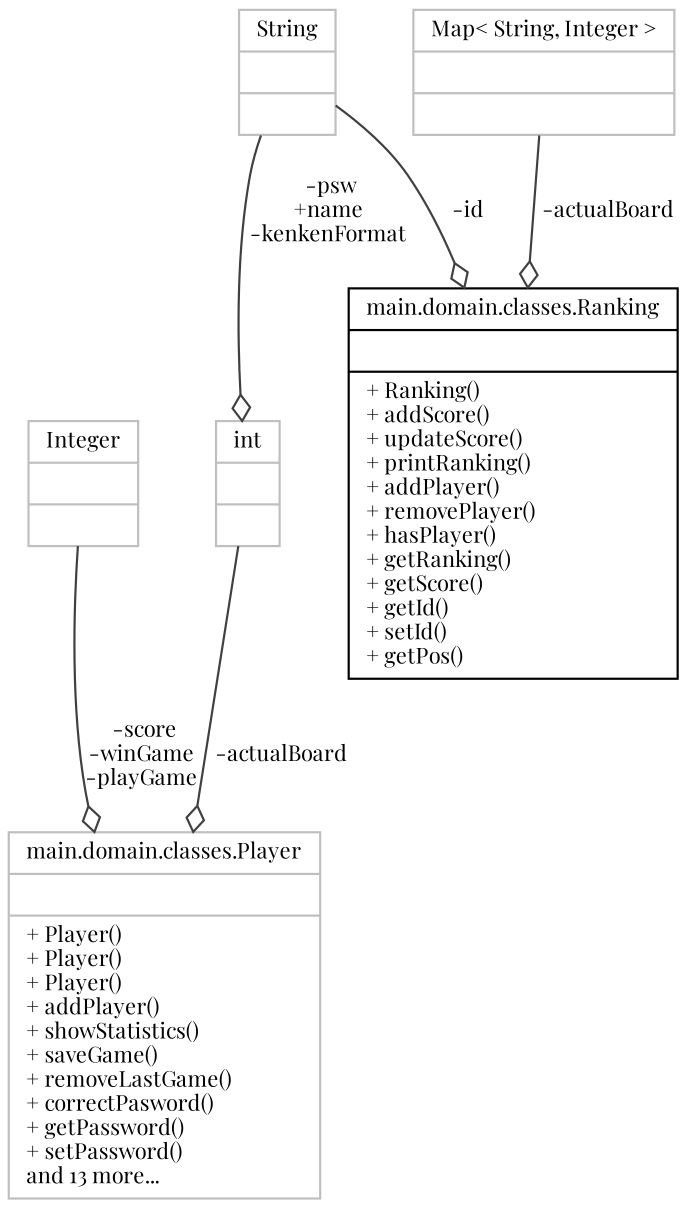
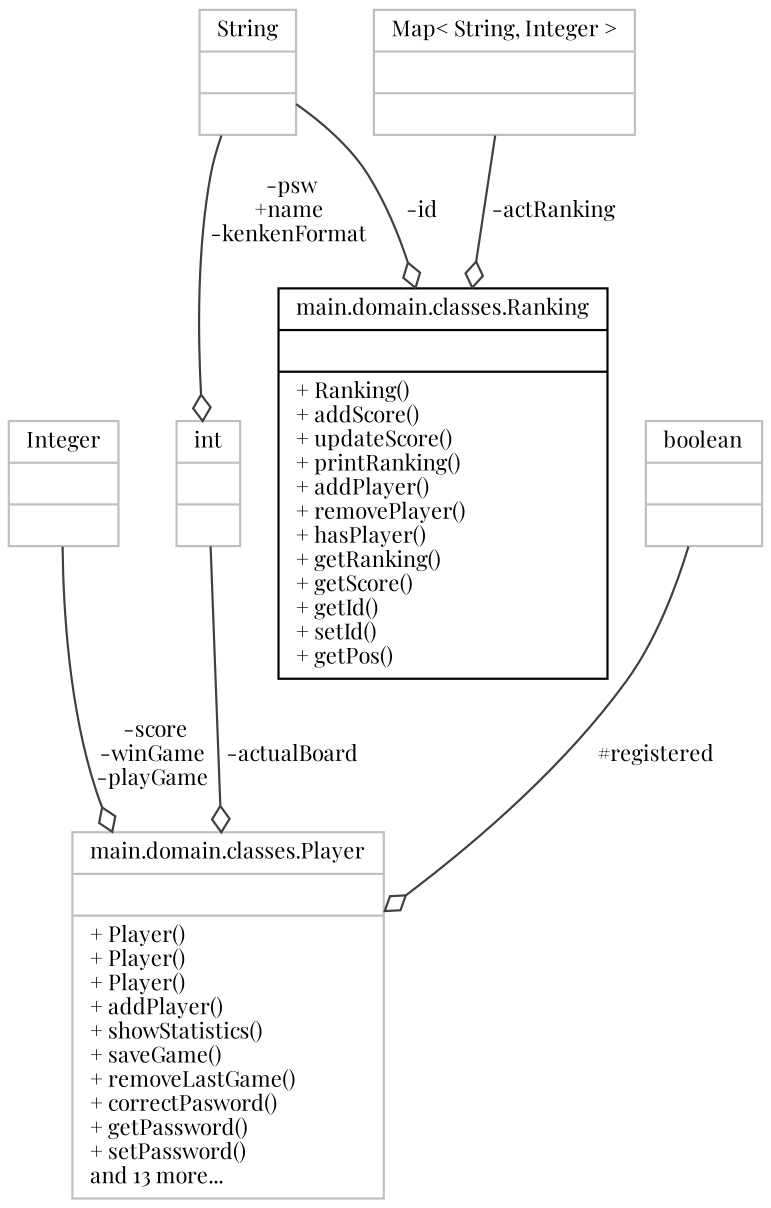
(606, 212) -> (552, 212)
none -> (704, 484)
